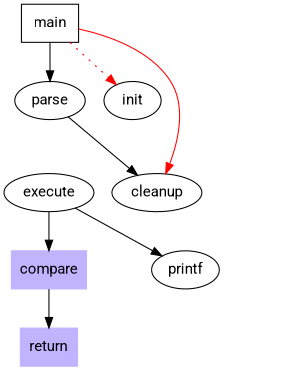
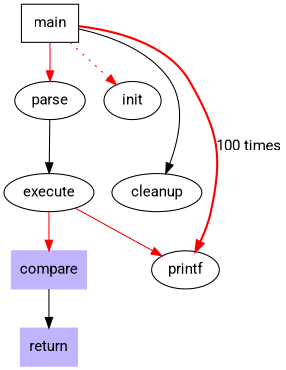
(50, 57) -> (50, 57)
(163, 72) -> (163, 72)
none -> (199, 99)
(99, 143) -> (50, 141)
(49, 226) -> (49, 226)
(114, 229) -> (114, 229)
